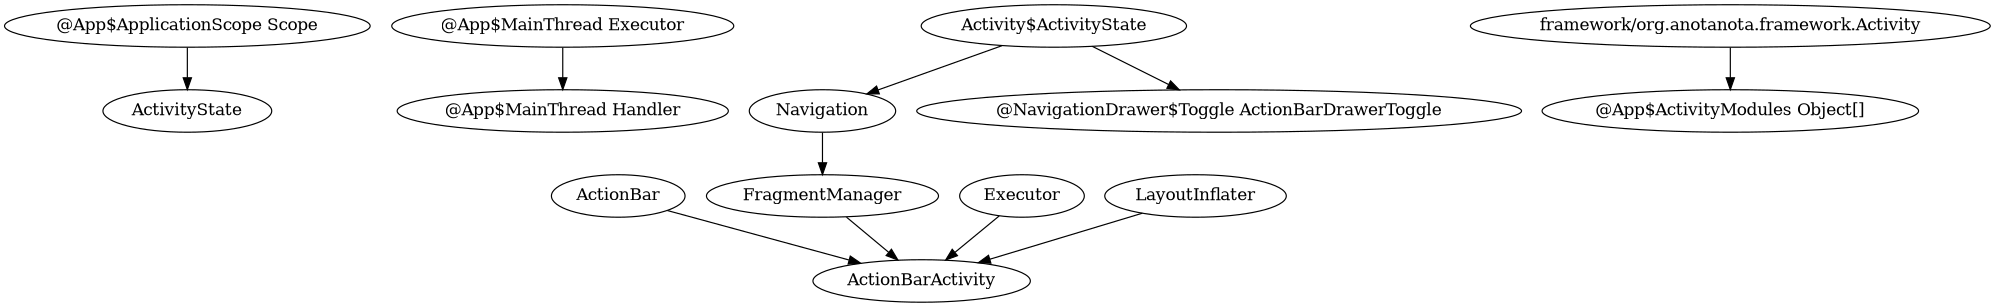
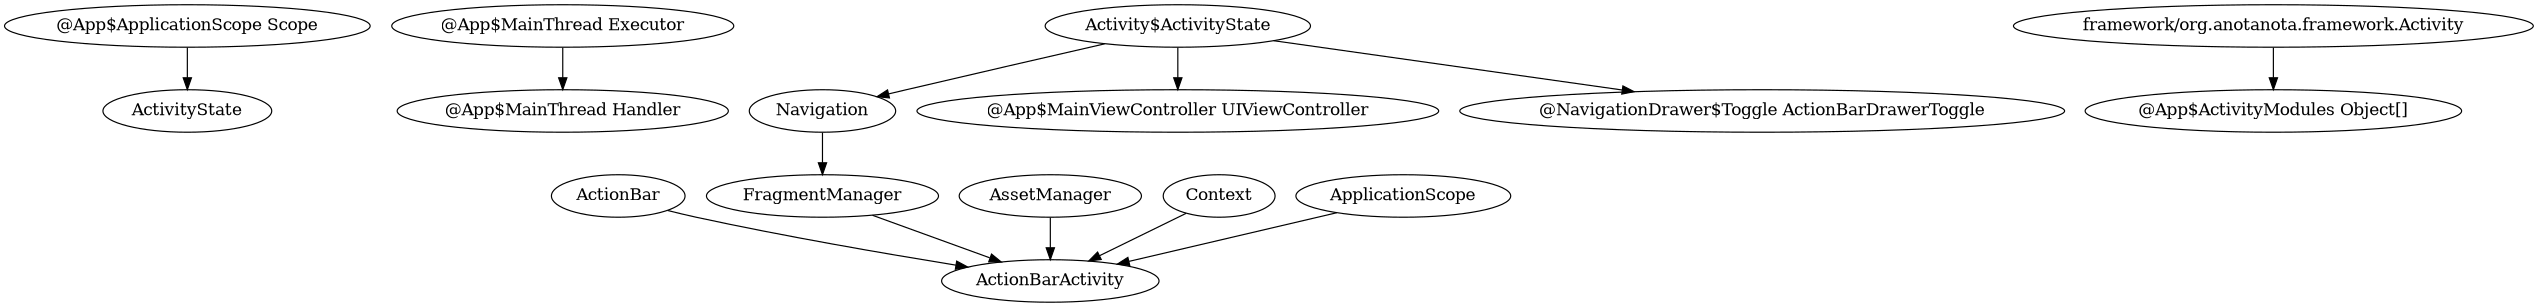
none -> (1178, 111)
(1022, 196) -> (1050, 196)
(1196, 196) -> (1403, 196)
none -> (1219, 196)
